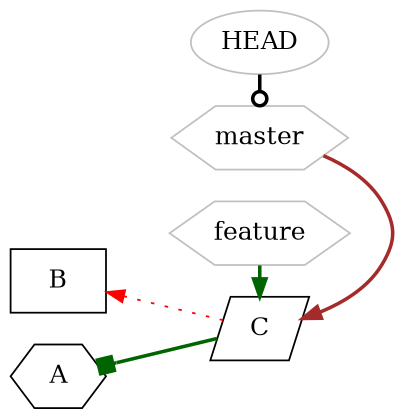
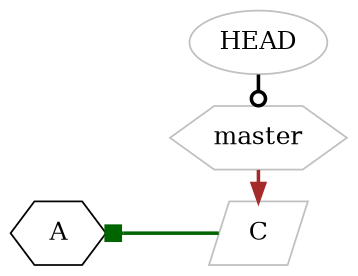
(260, 233) -> none
(58, 281) -> none
(260, 329) -> (258, 233)
